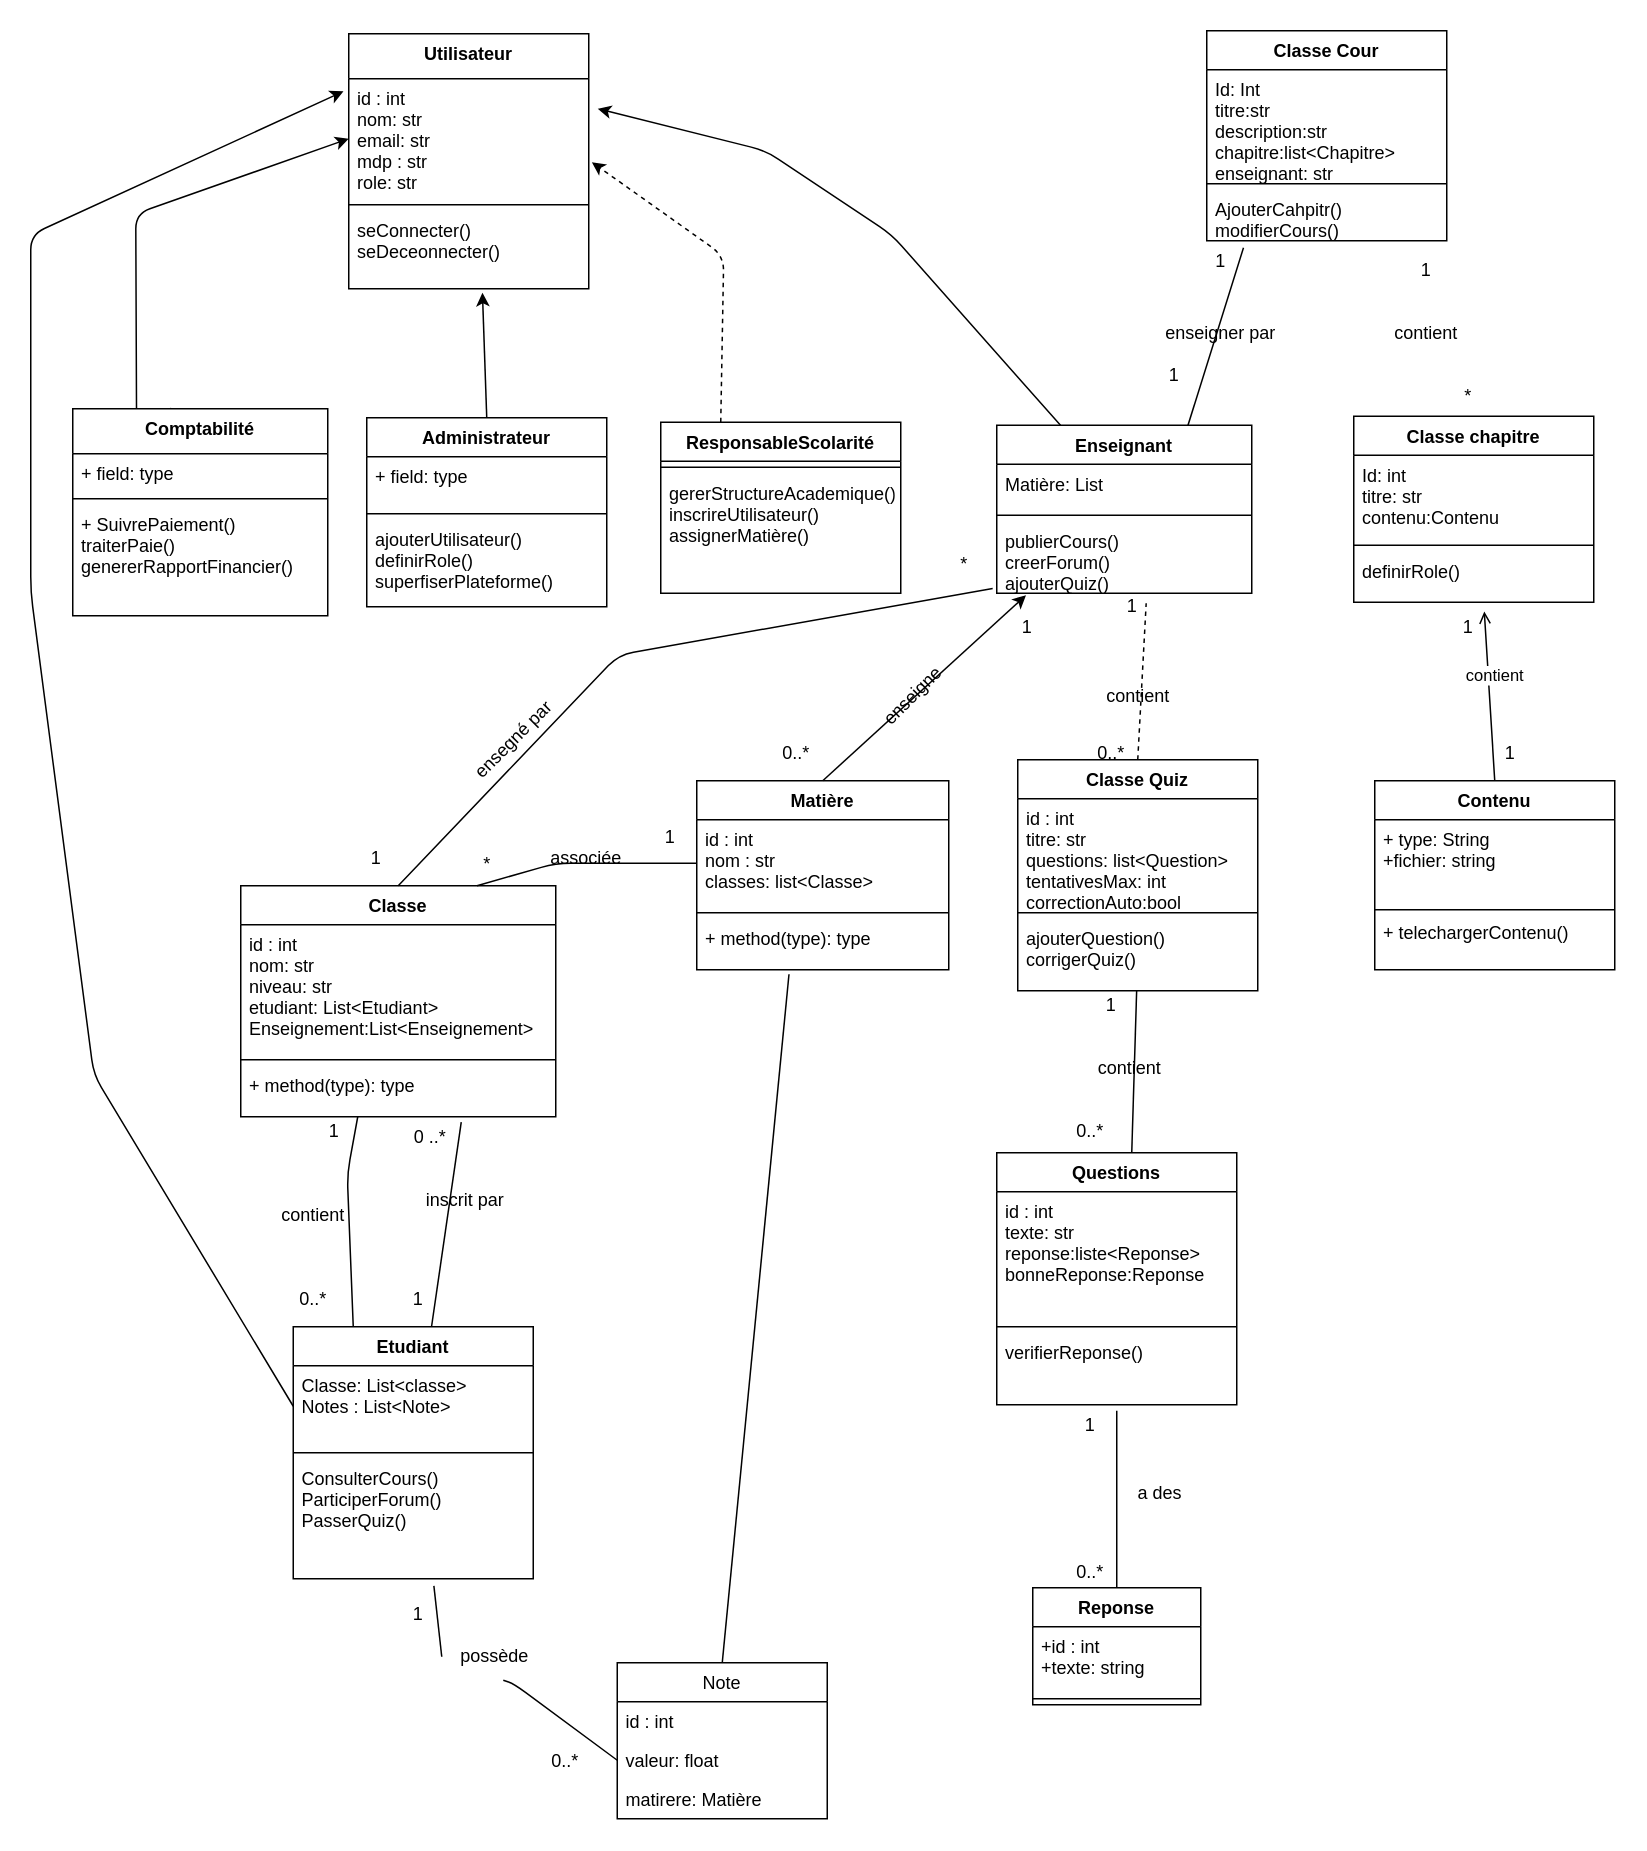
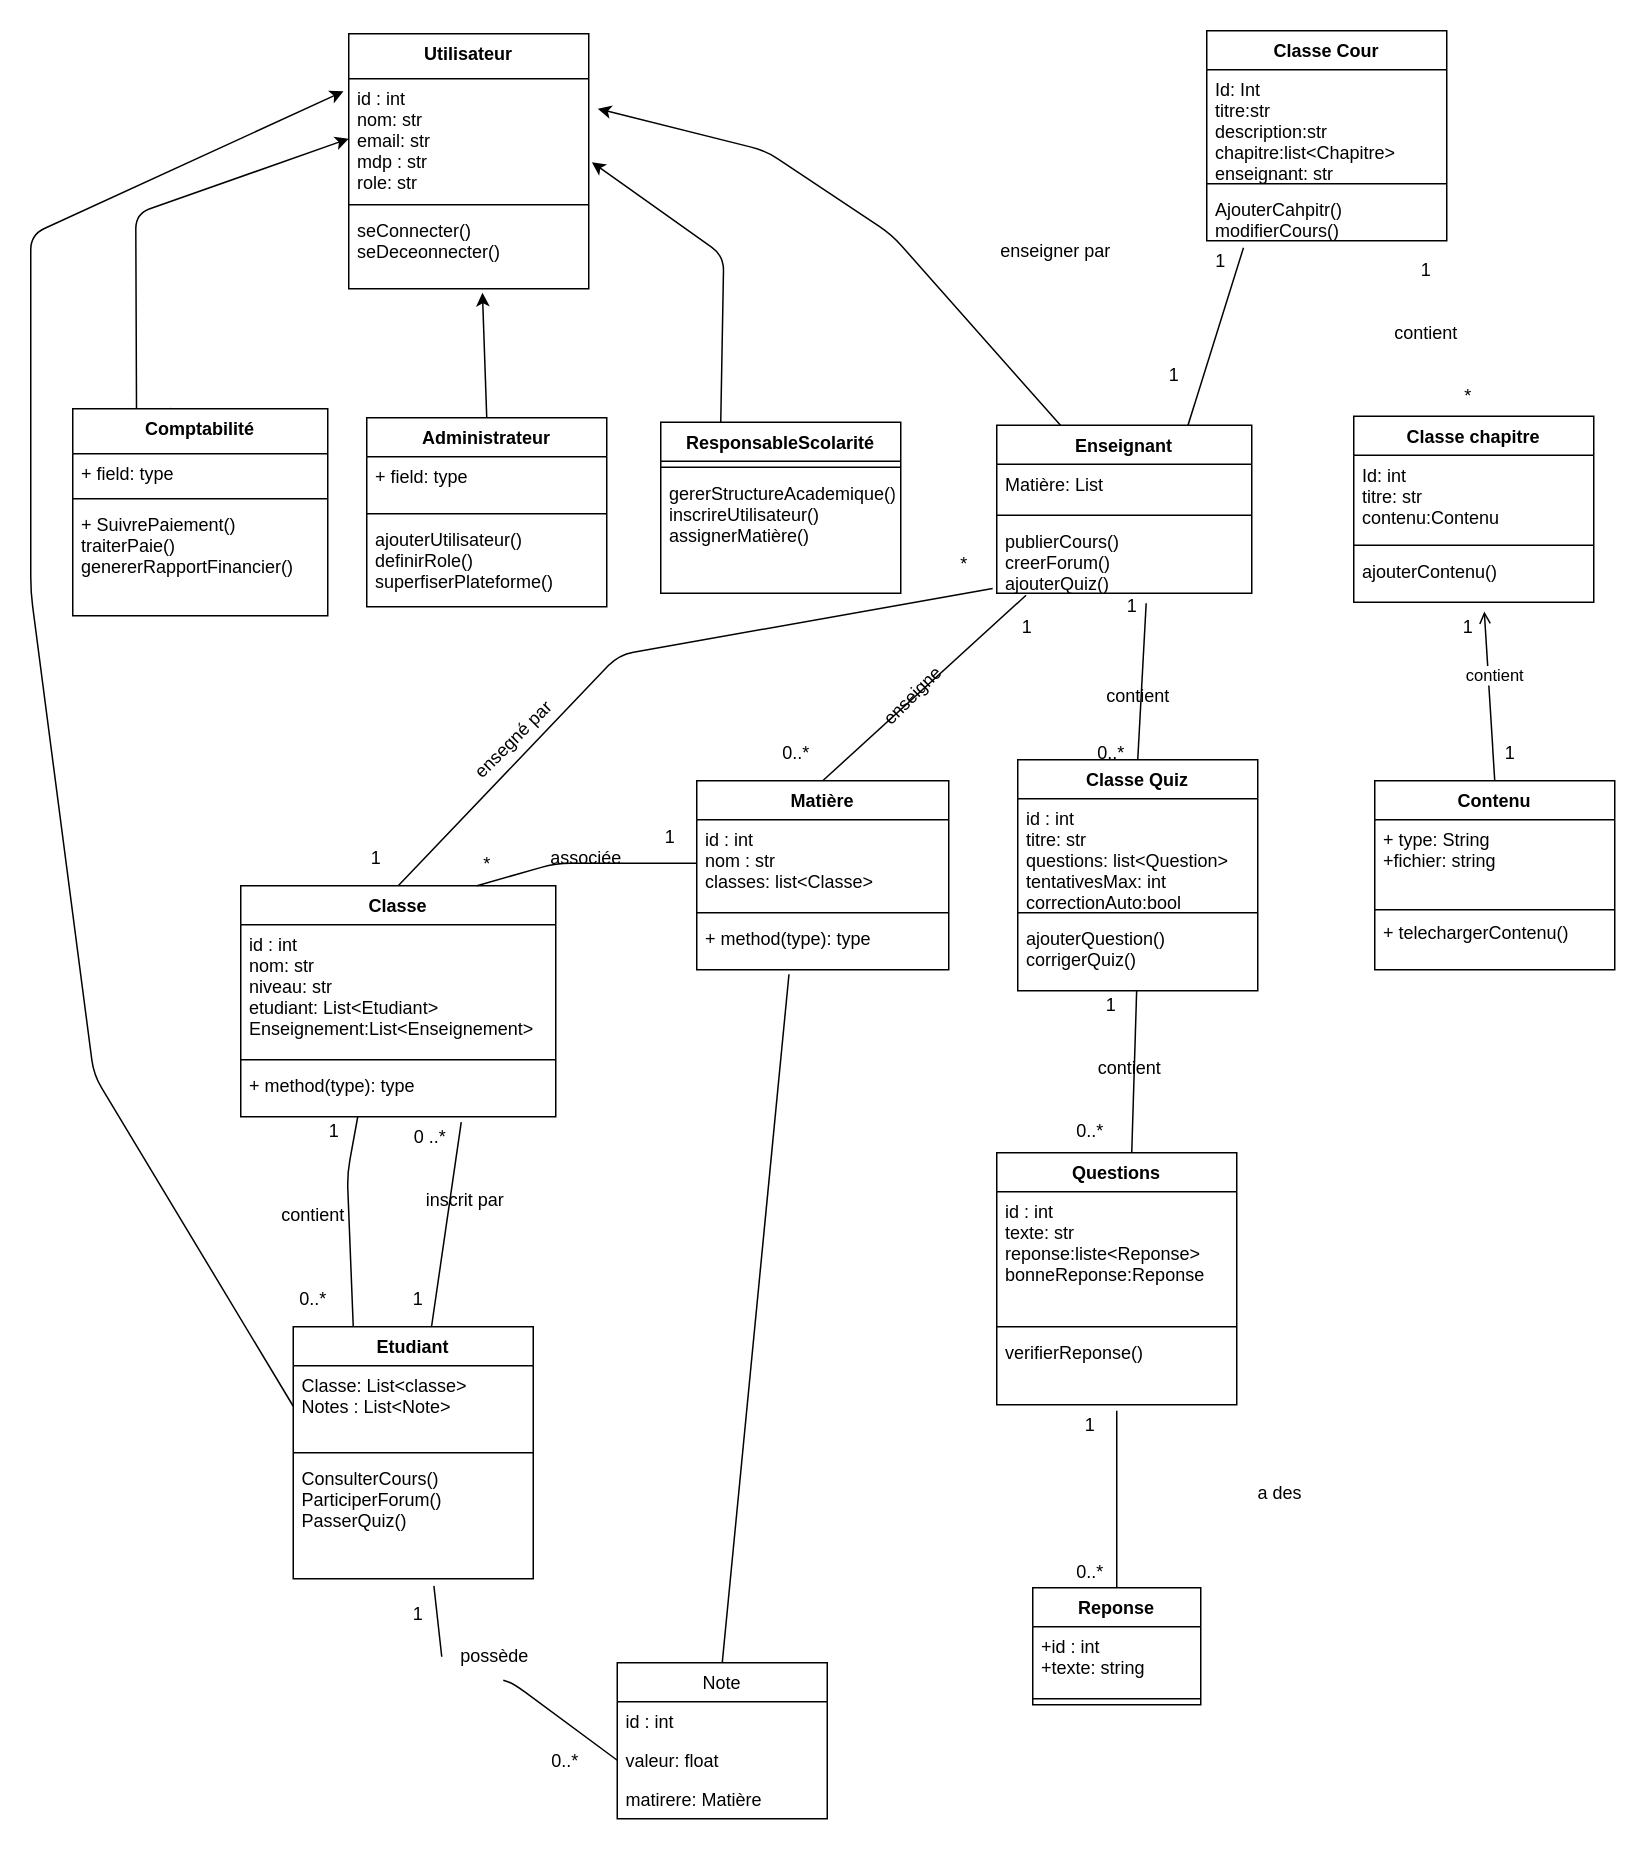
(723, 265) -> (723, 265)
(1220, 334) -> (1055, 251)
(1421, 572) -> (1443, 572)
(1018, 603) -> (1021, 600)
(1142, 681) -> (1142, 681)
(1160, 1493) -> (1280, 1493)
